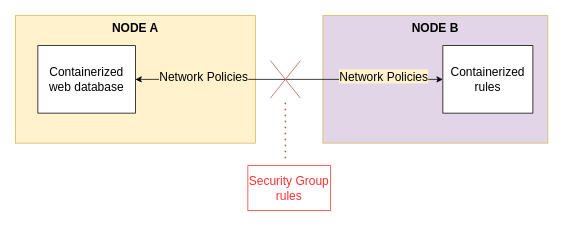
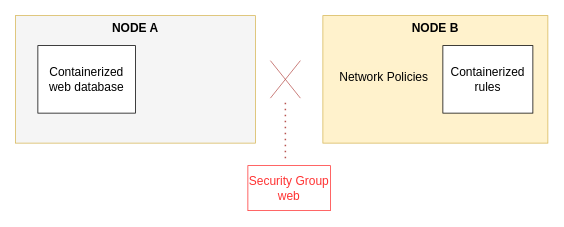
(135, 28) -> (135, 28)
(239, 79) -> none
(435, 79) -> (435, 79)
(289, 188) -> (289, 188)
